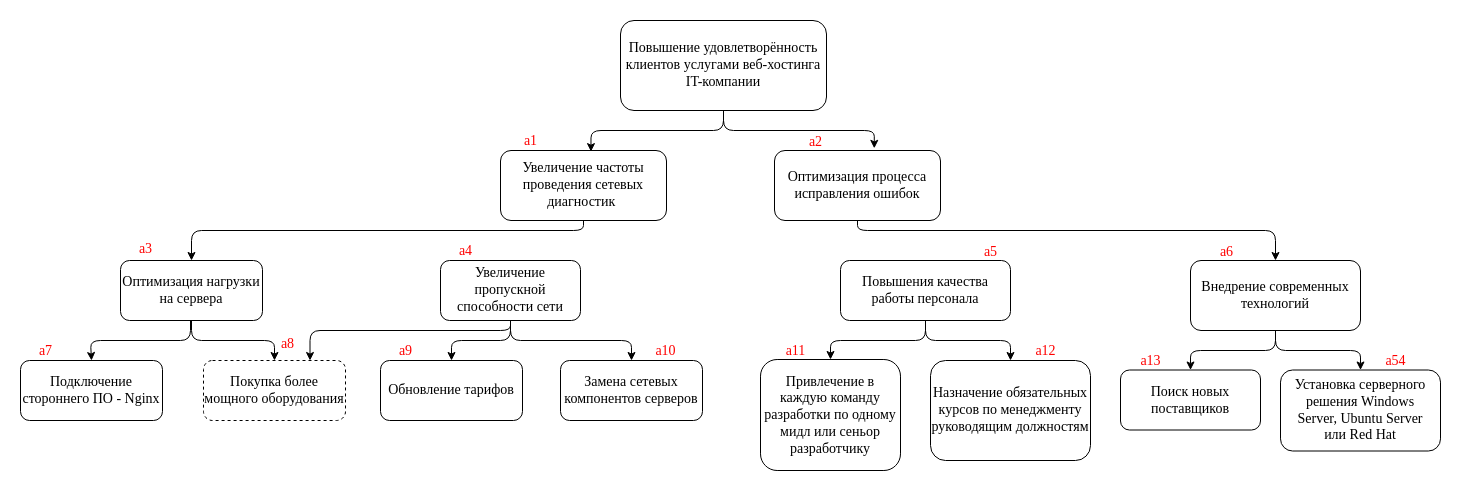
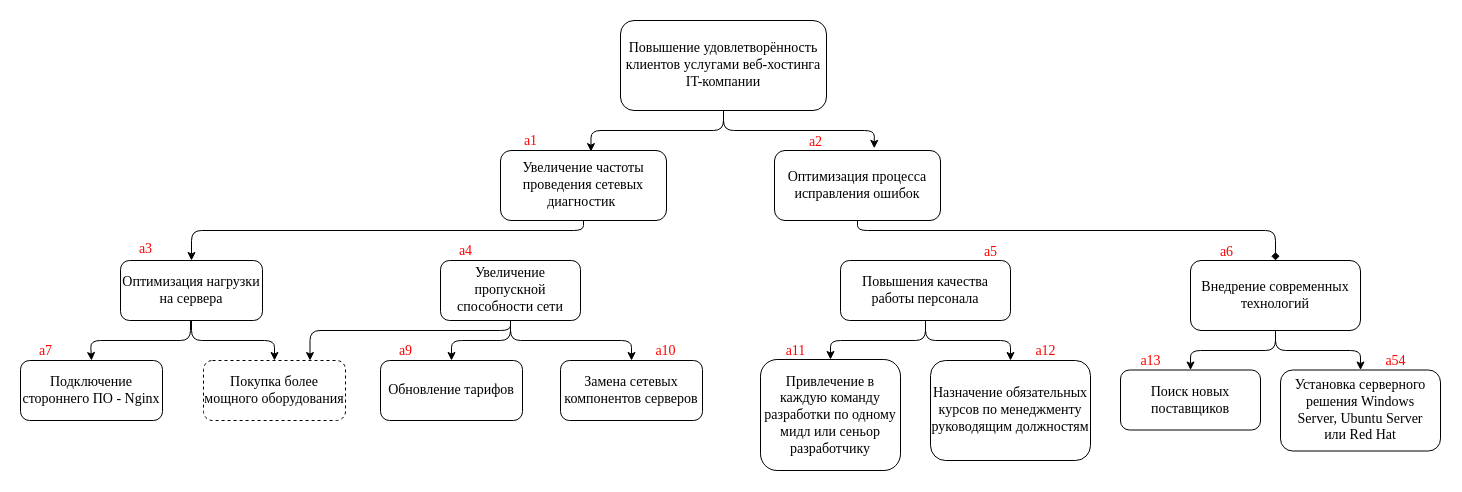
(1276, 252) -> (1276, 251)
(288, 345) -> none
